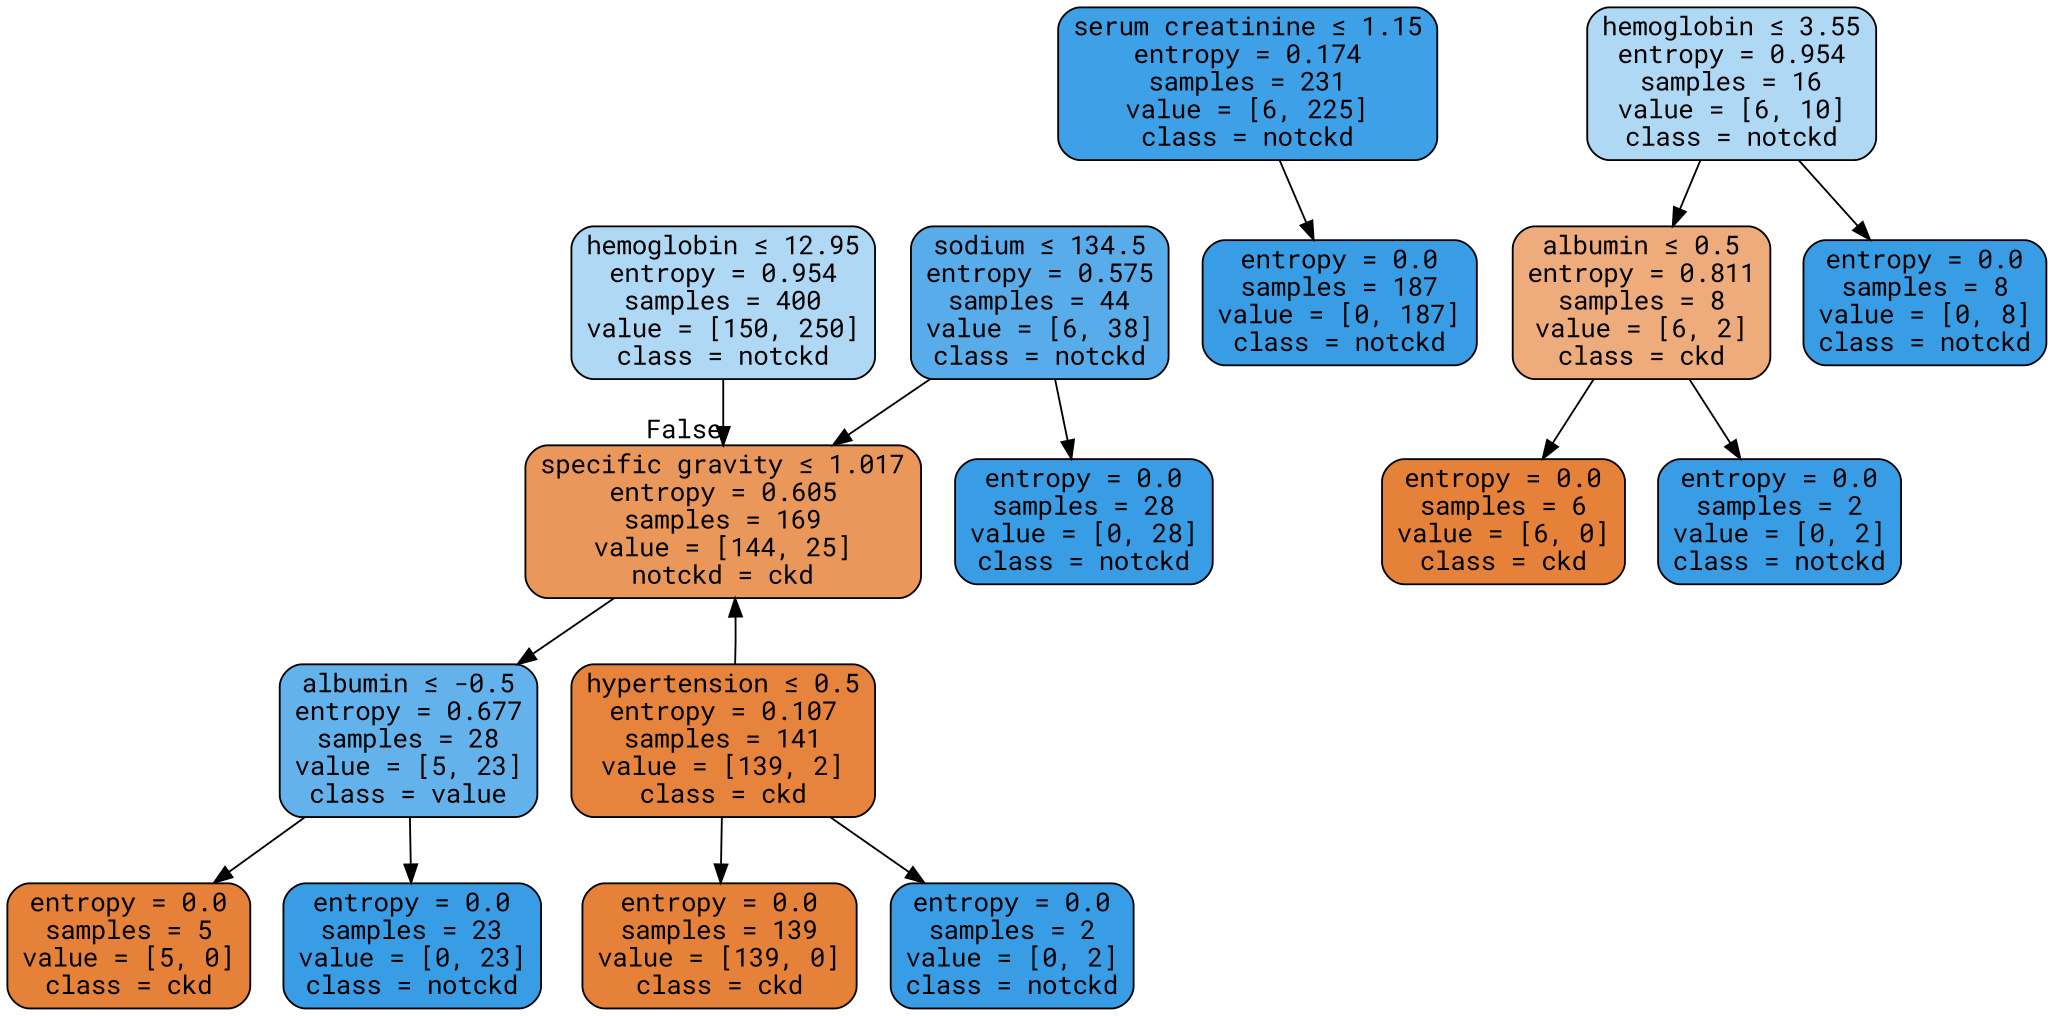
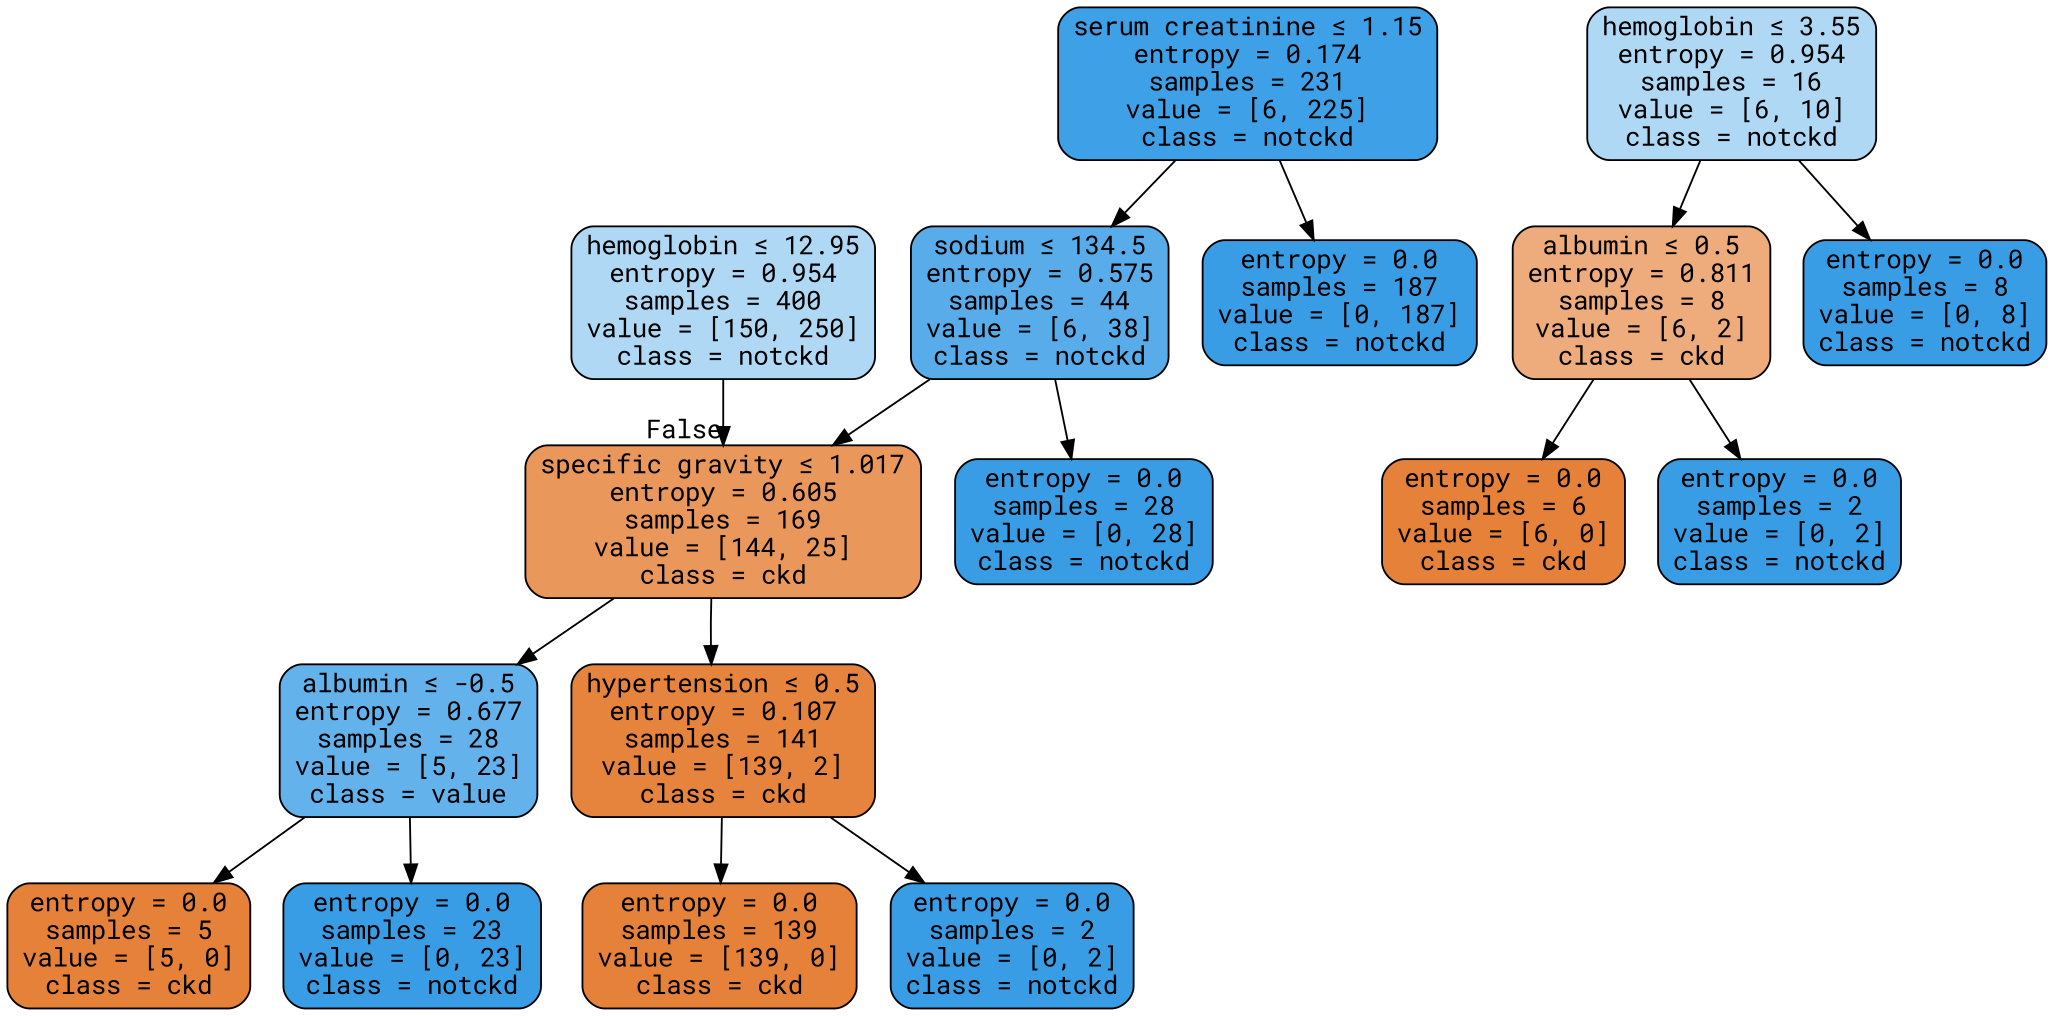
none -> (1150, 186)
(723, 576) -> (723, 576)
(736, 640) -> (711, 622)
